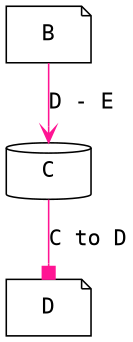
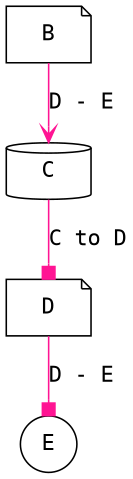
none -> (49, 444)
